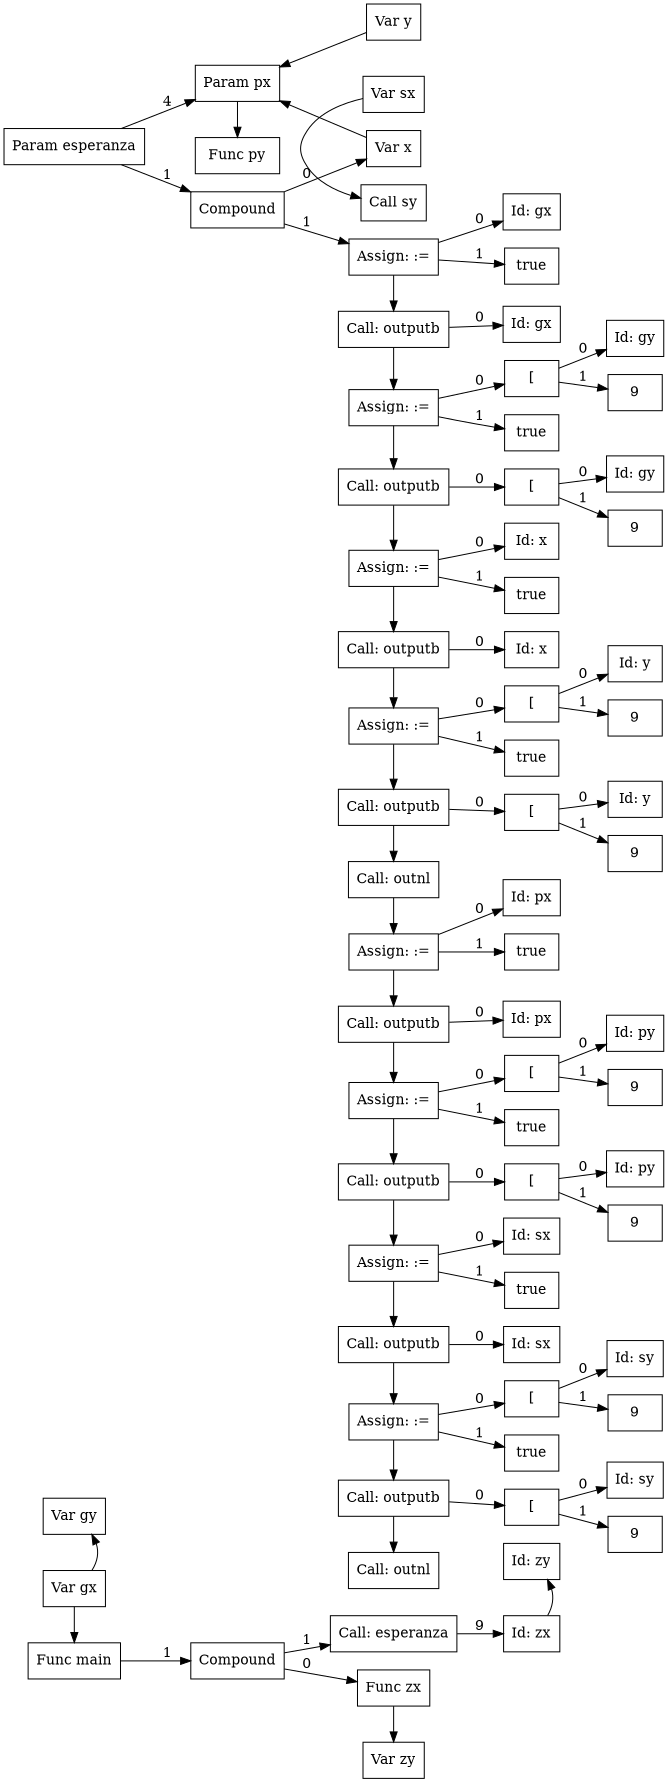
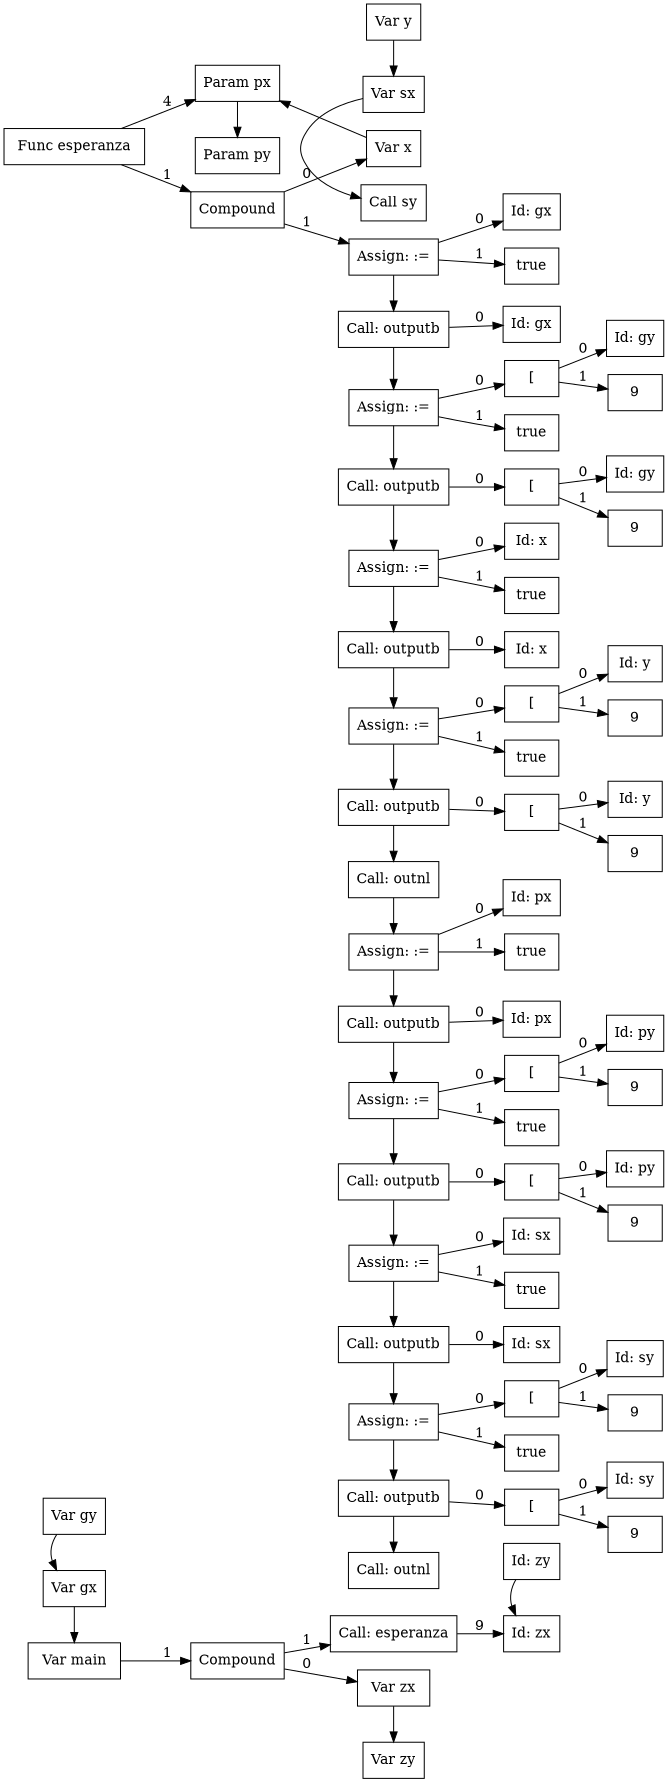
(328, 48) -> (394, 53)
(74, 147) -> (74, 147)
(237, 156) -> (237, 156)
(97, 1557) -> (51, 1547)
(552, 1603) -> (511, 1592)
(74, 1661) -> (74, 1661)
(394, 1688) -> (394, 1688)
